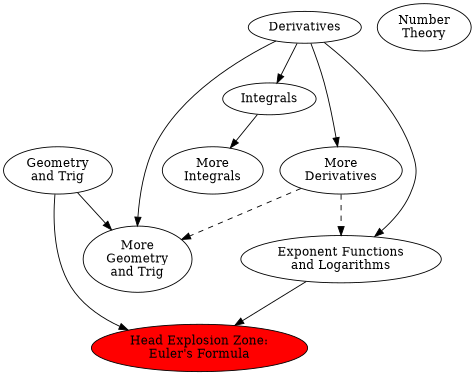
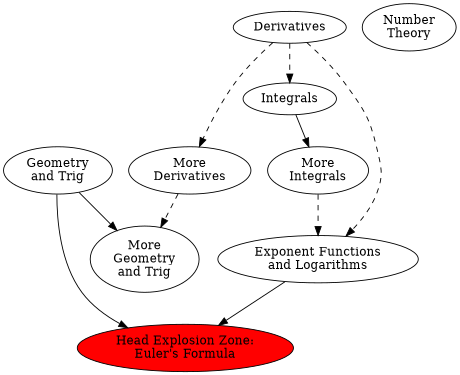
(289, 59) -> (290, 59)
(326, 90) -> (232, 87)
(180, 109) -> none
(401, 128) -> (372, 130)
(341, 210) -> (318, 210)
